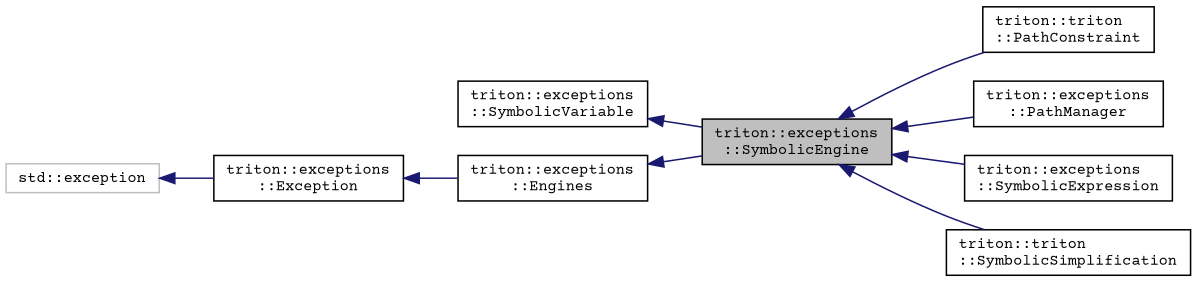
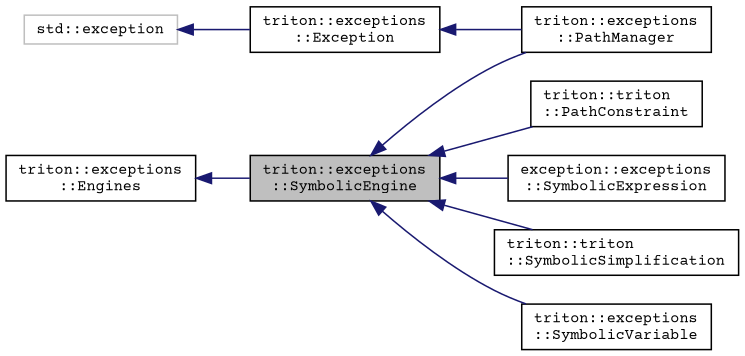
(683, 124) -> (450, 264)
(439, 178) -> (489, 30)
(1068, 178) -> (617, 178)
